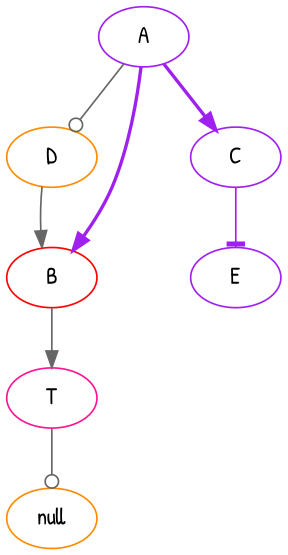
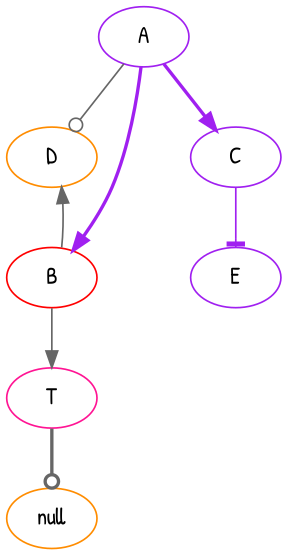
(41, 209) -> (63, 226)
(52, 452) -> (52, 452)
